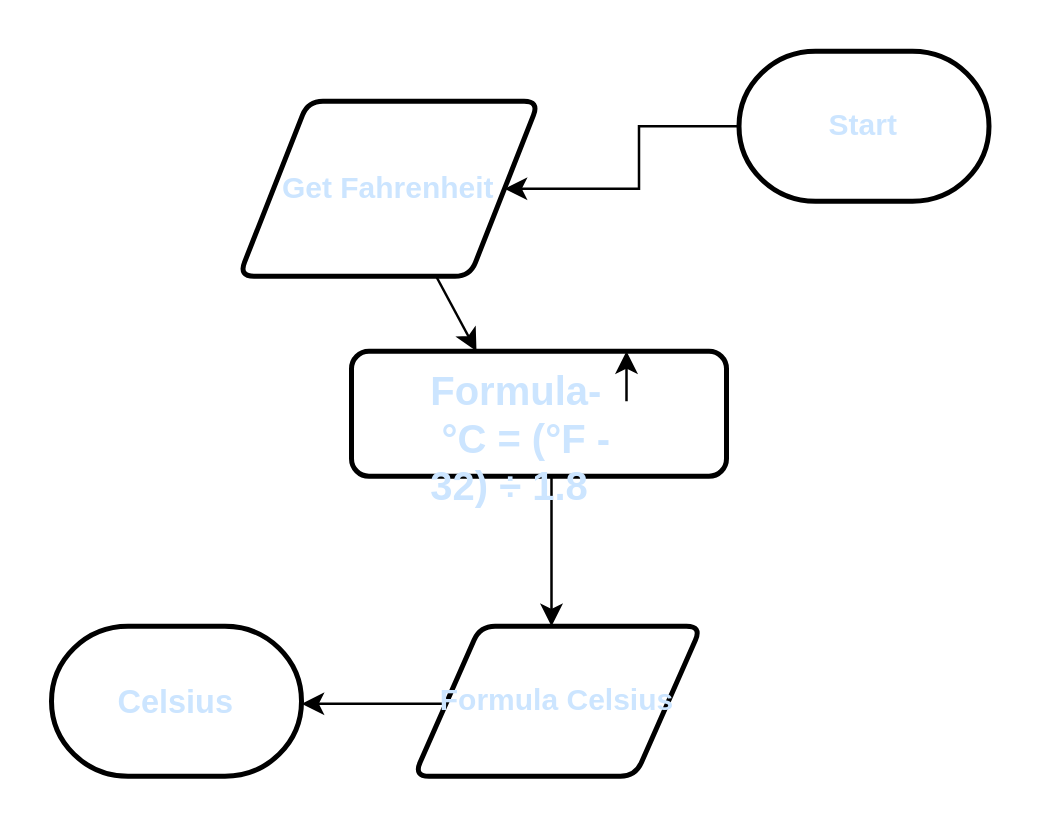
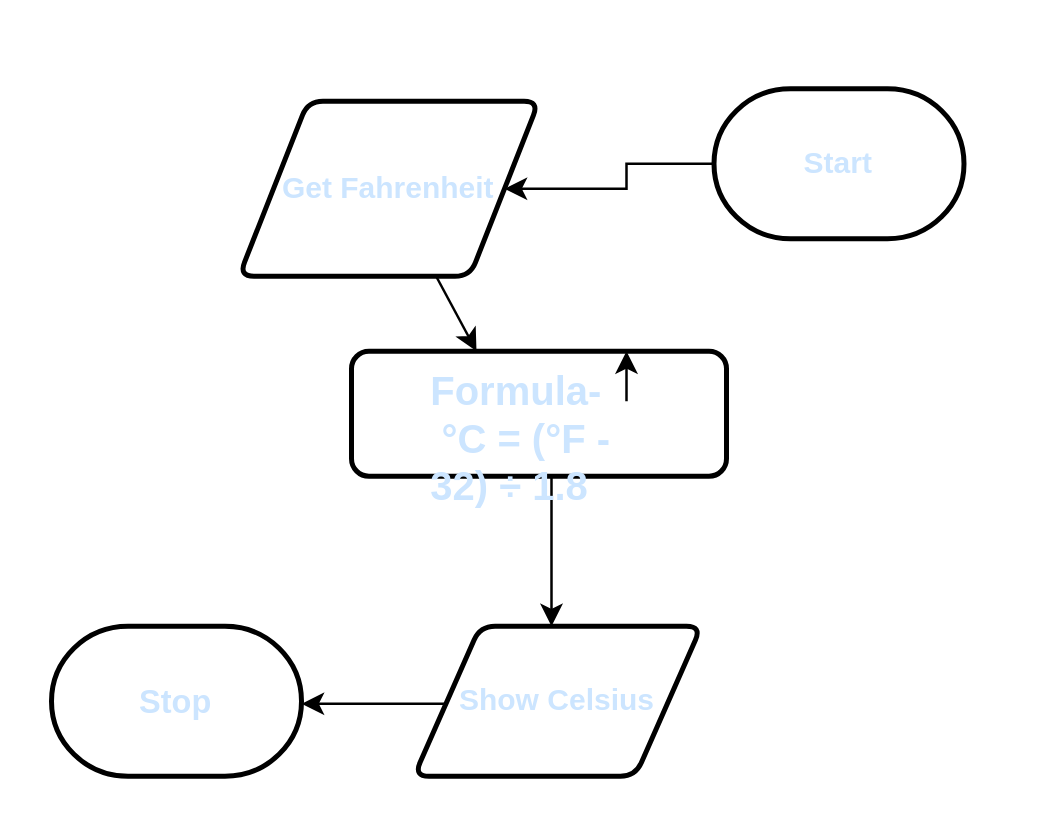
(864, 126) -> (839, 164)
(176, 701) -> (176, 701)
(558, 701) -> (558, 701)
